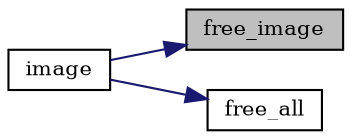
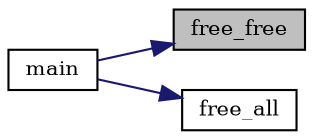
(265, 30) -> (239, 30)
(59, 70) -> (53, 70)
